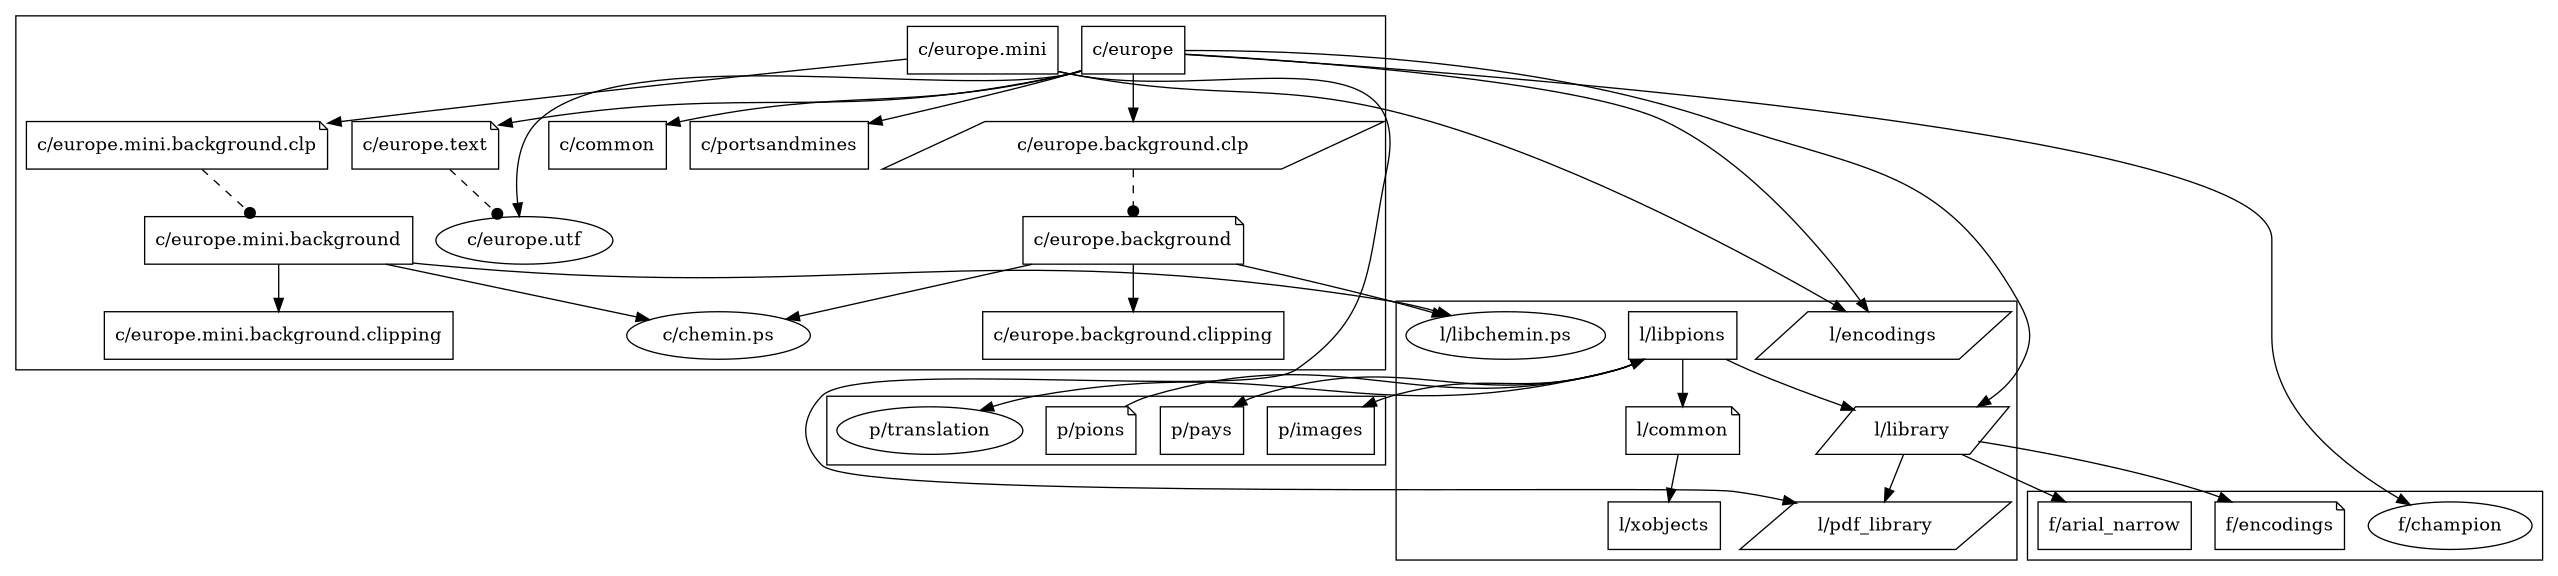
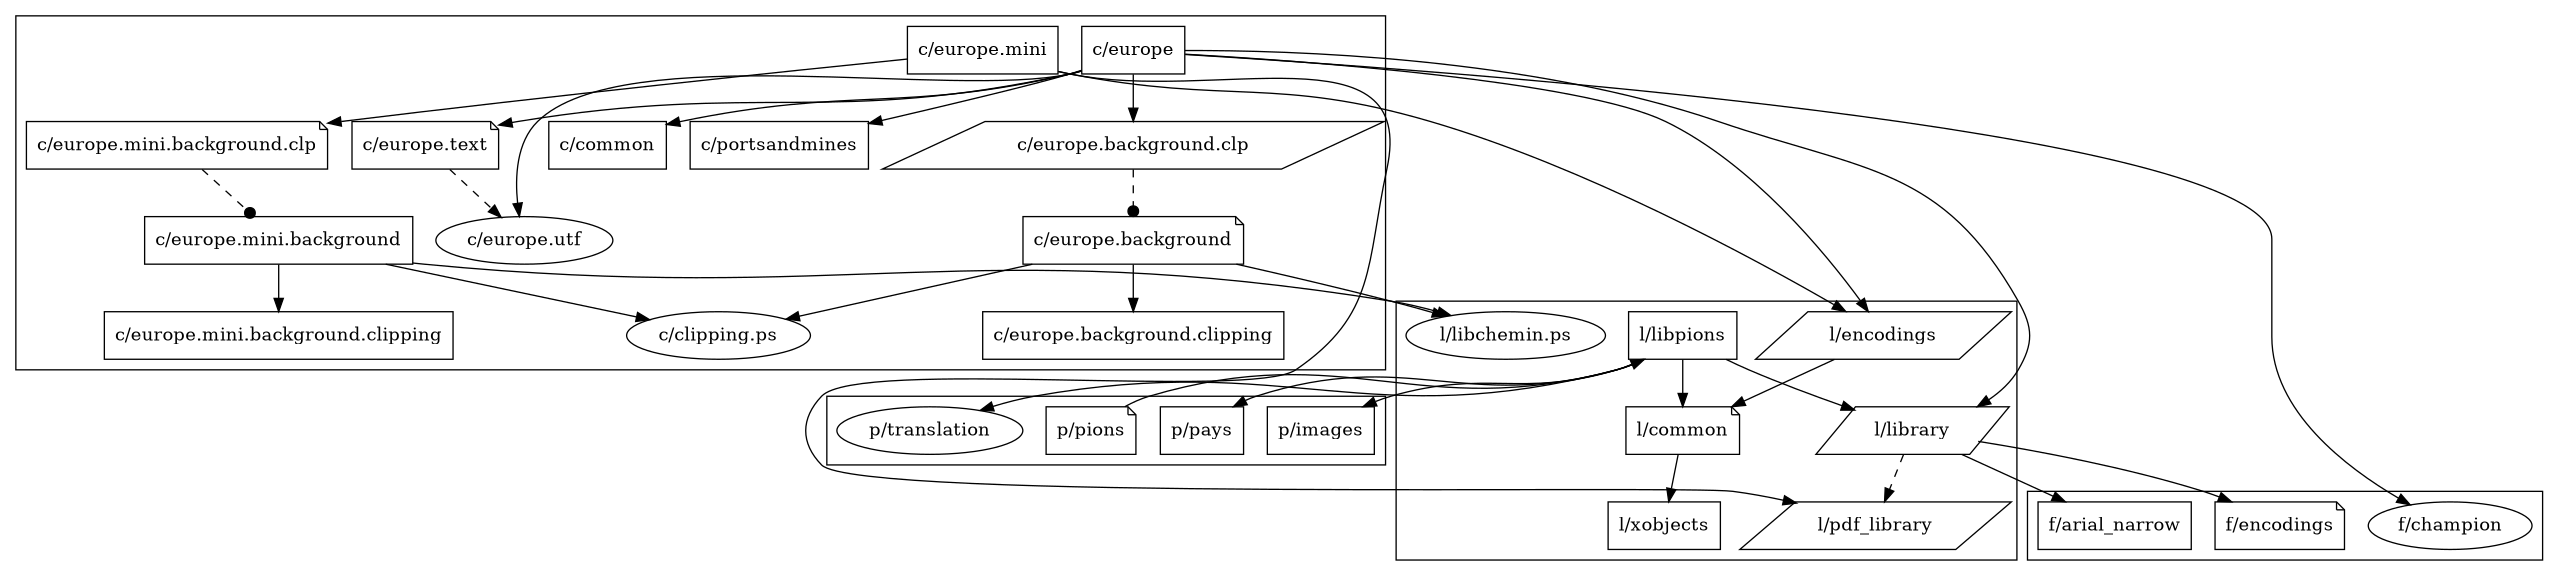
(472, 190) -> (472, 190)
(719, 335) -> (719, 335)
none -> (1794, 378)
(1896, 472) -> (1896, 472)
